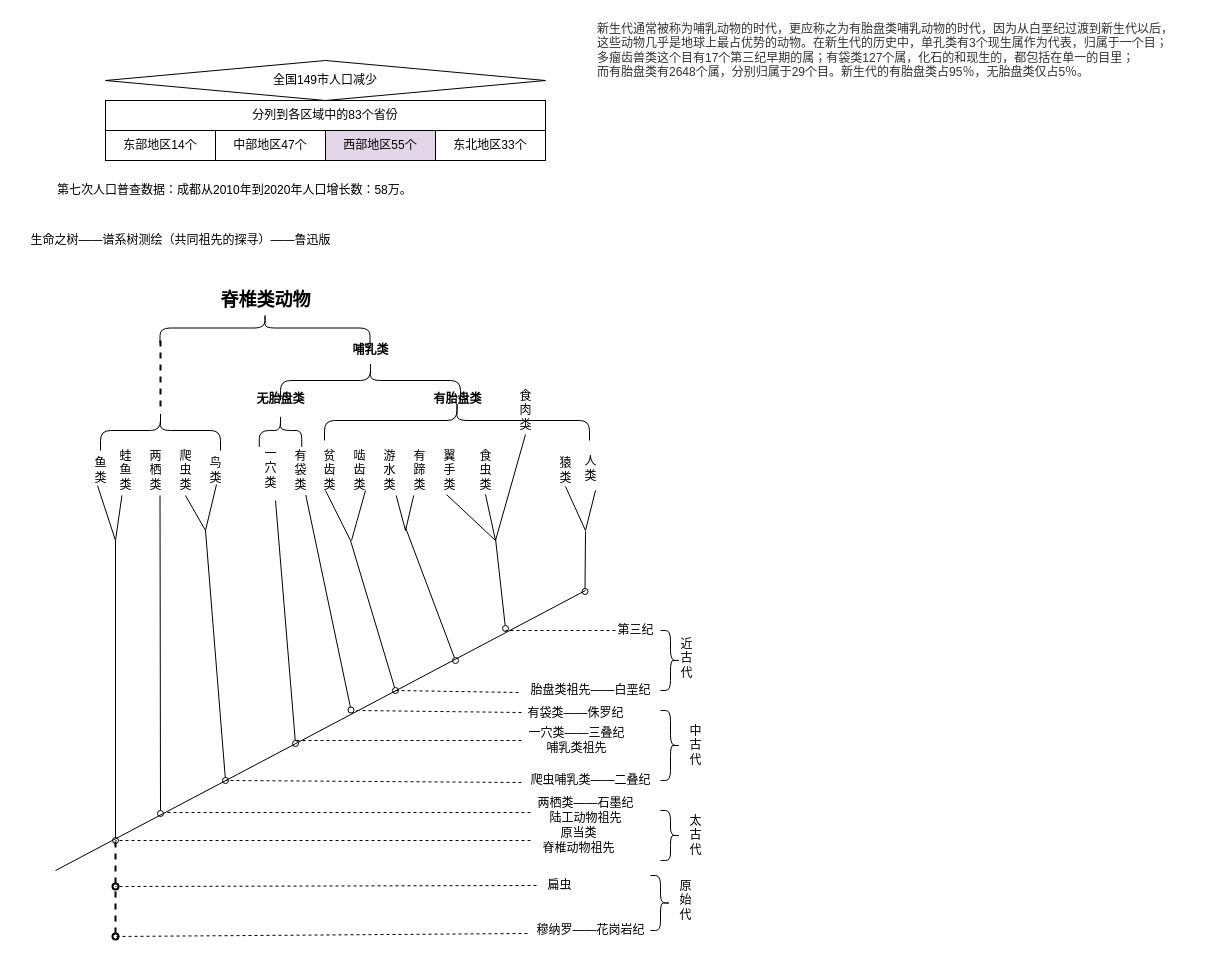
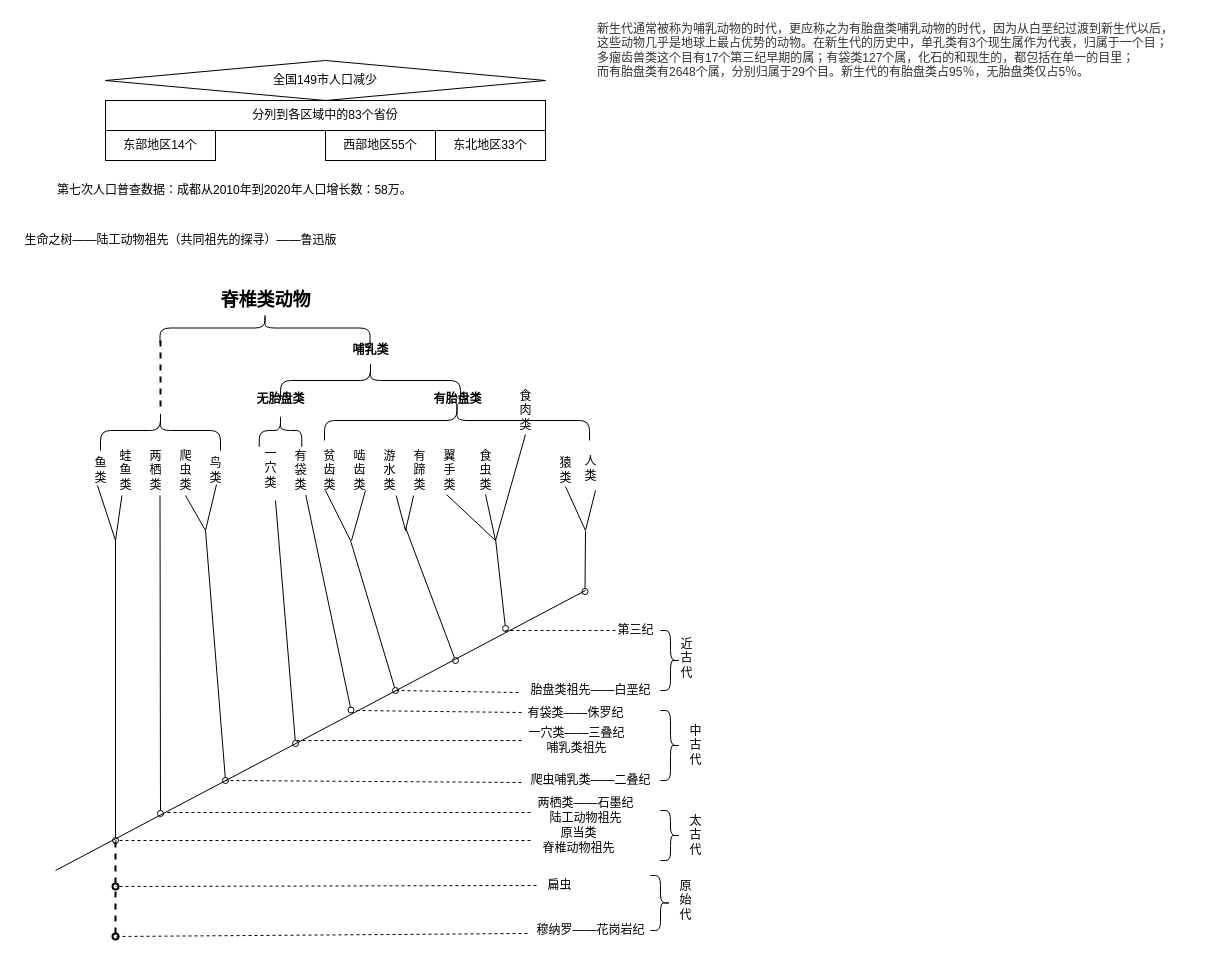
(271, 146) -> none
(381, 146) -> (381, 146)
(181, 241) -> (181, 241)
